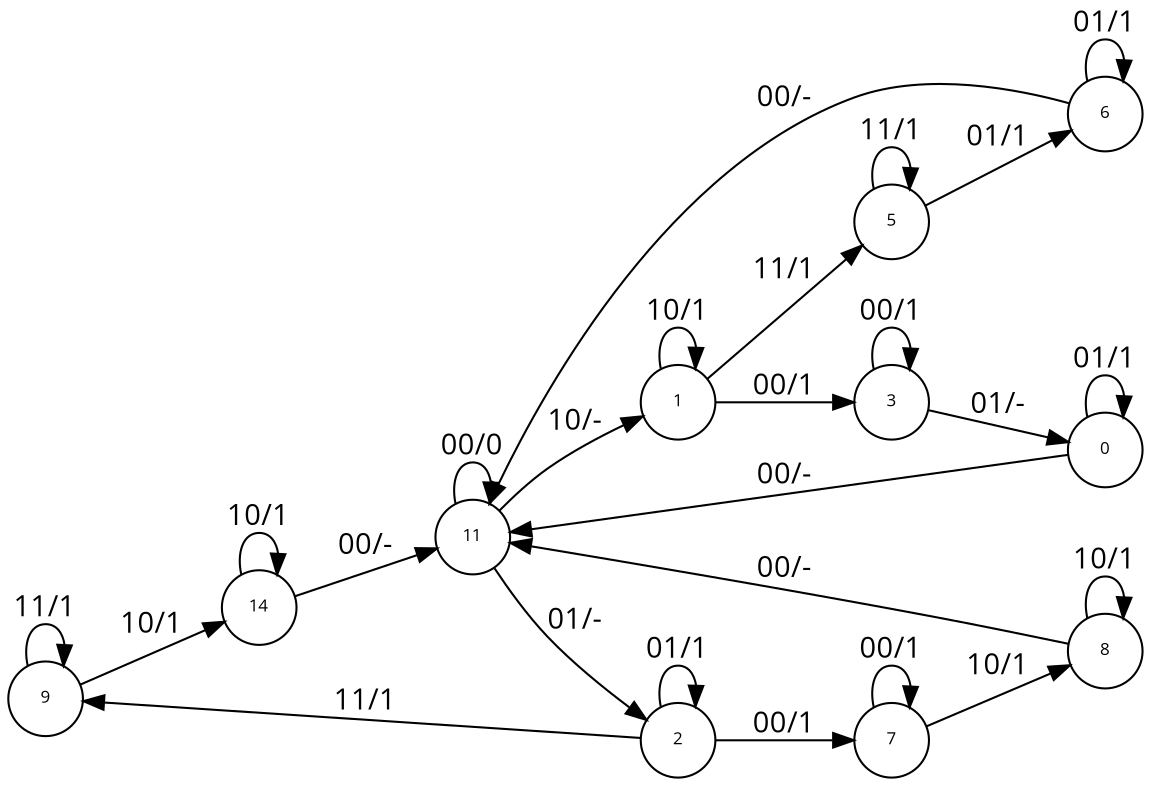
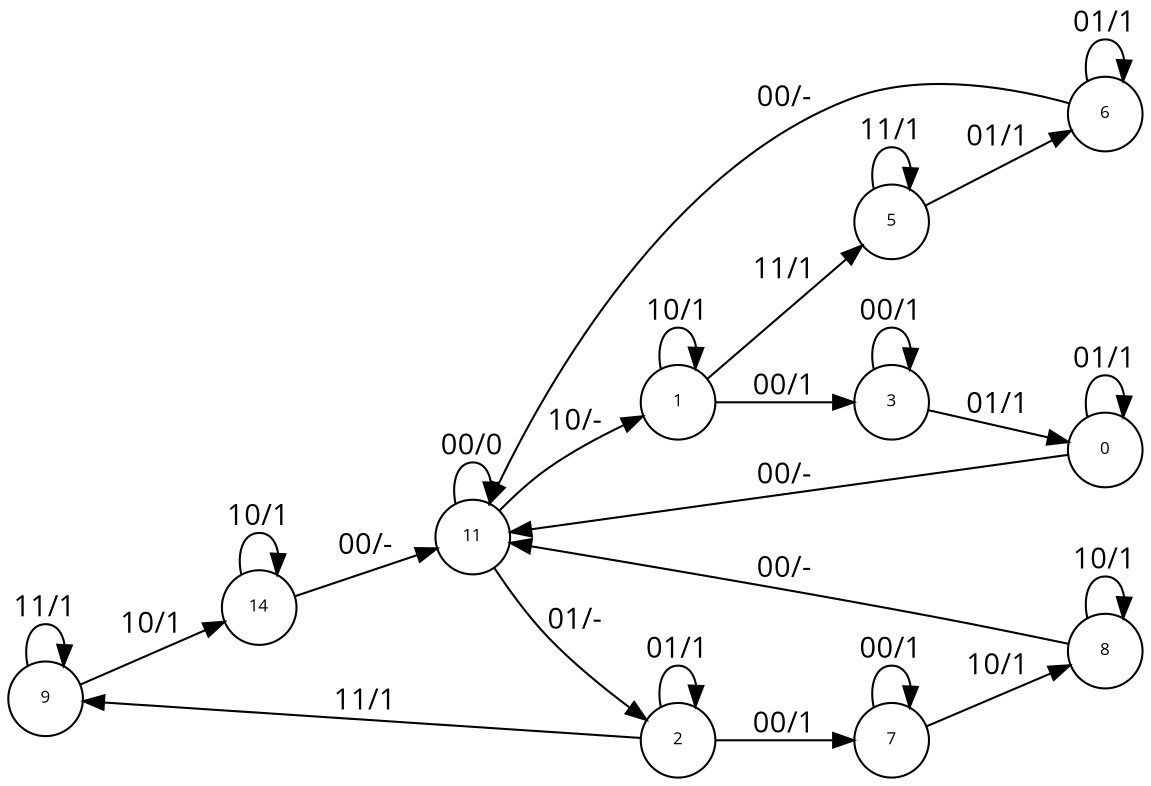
(998, 405) -> (998, 405)
